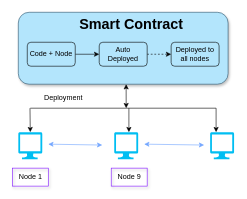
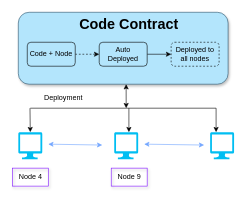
(107, 21) -> (105, 21)
(84, 54) -> (84, 54)
(156, 54) -> (156, 54)
(195, 54) -> (195, 54)
(31, 177) -> (31, 177)
